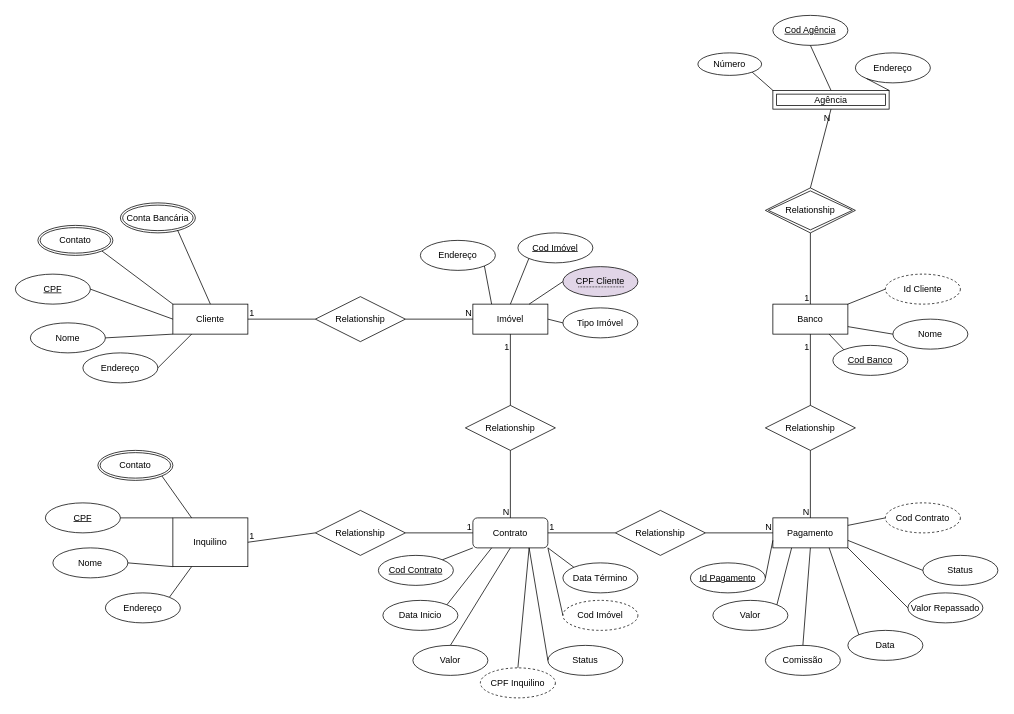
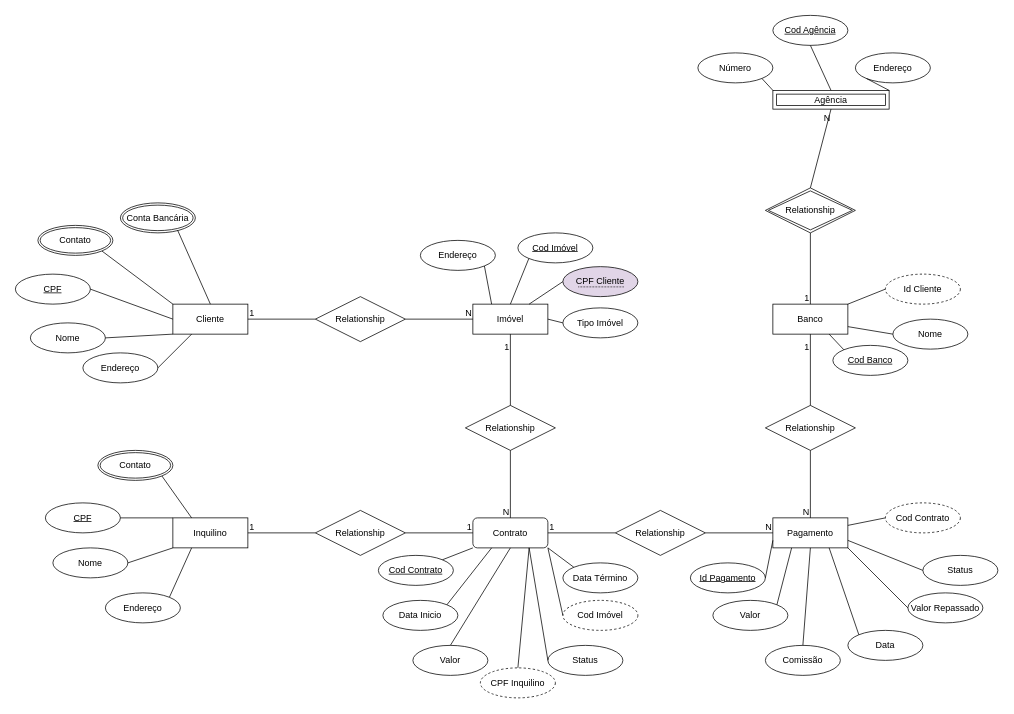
(730, 64) -> (735, 68)
(210, 542) -> (210, 533)
